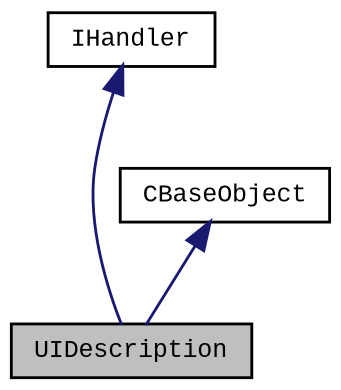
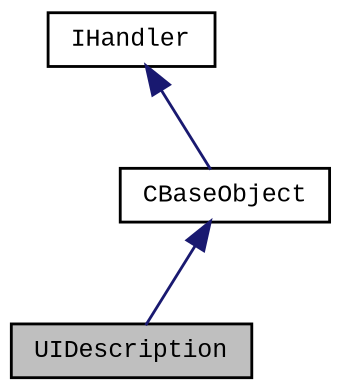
(94, 210) -> (186, 130)
